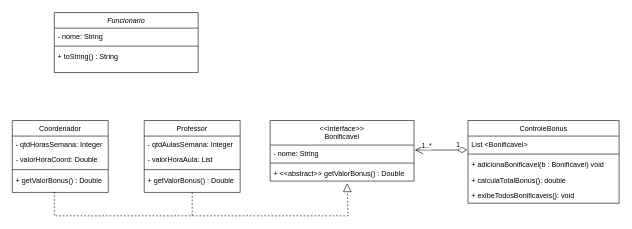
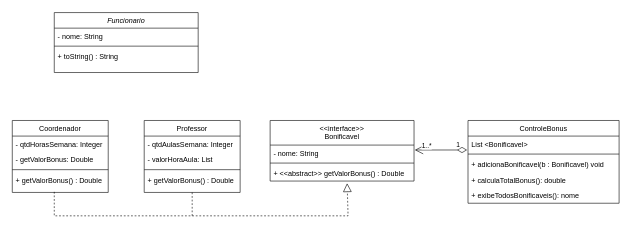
(59, 160) -> (57, 160)
(529, 196) -> (530, 196)
